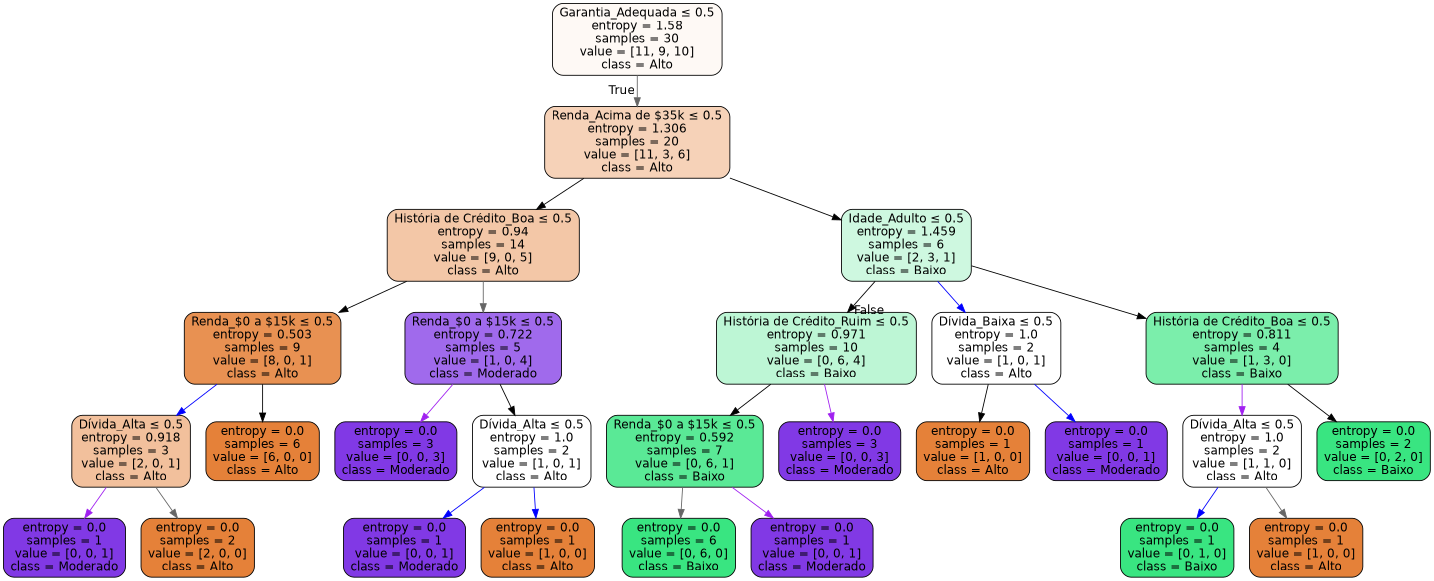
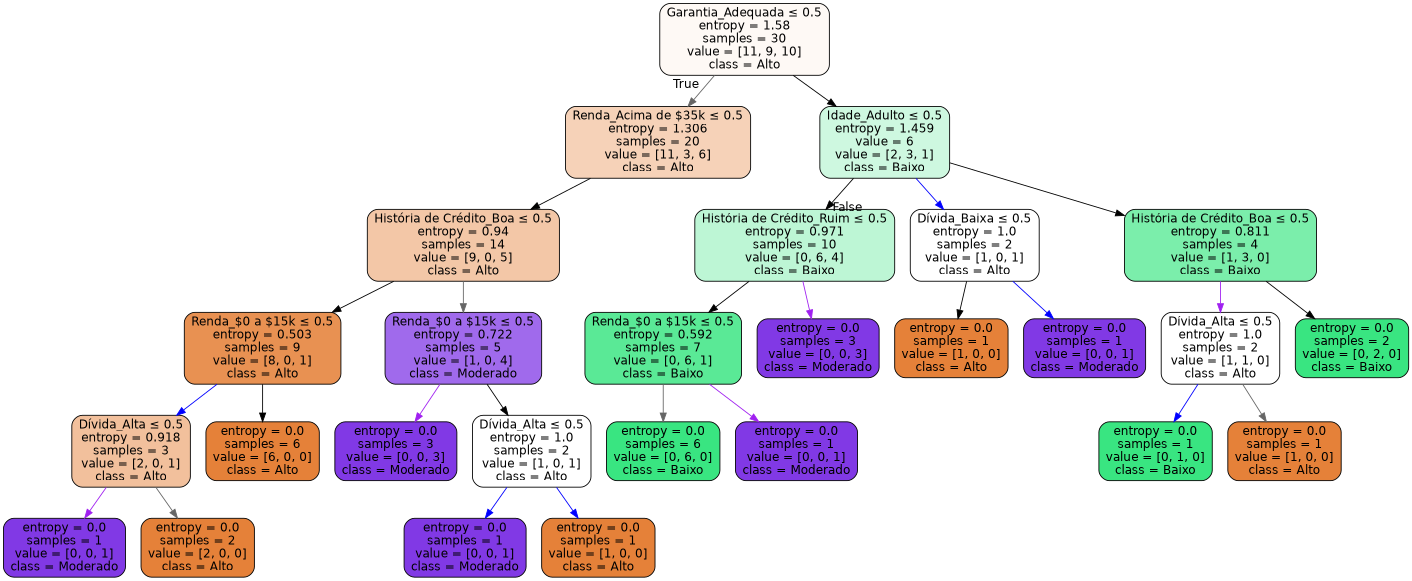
(781, 197) -> (811, 88)
(906, 245) -> (885, 142)
